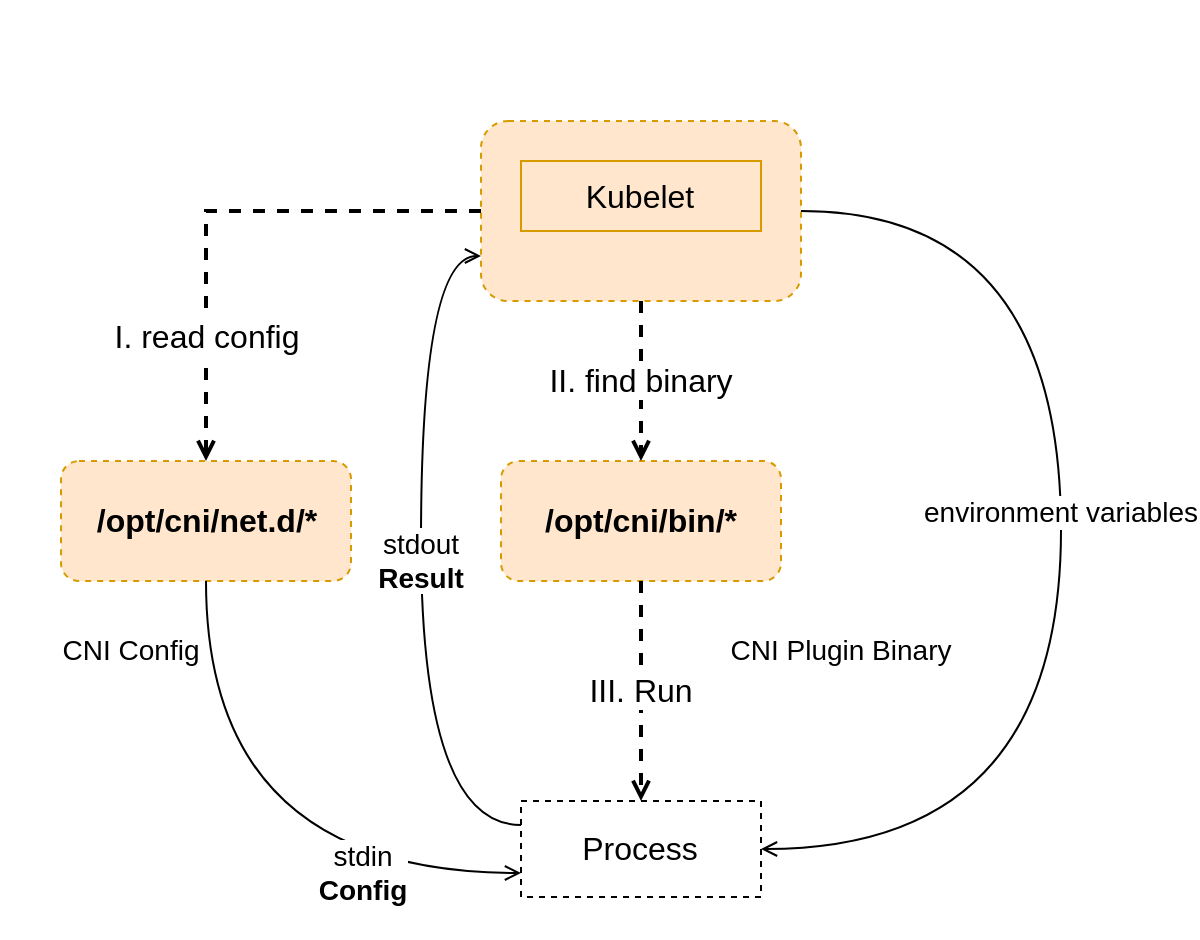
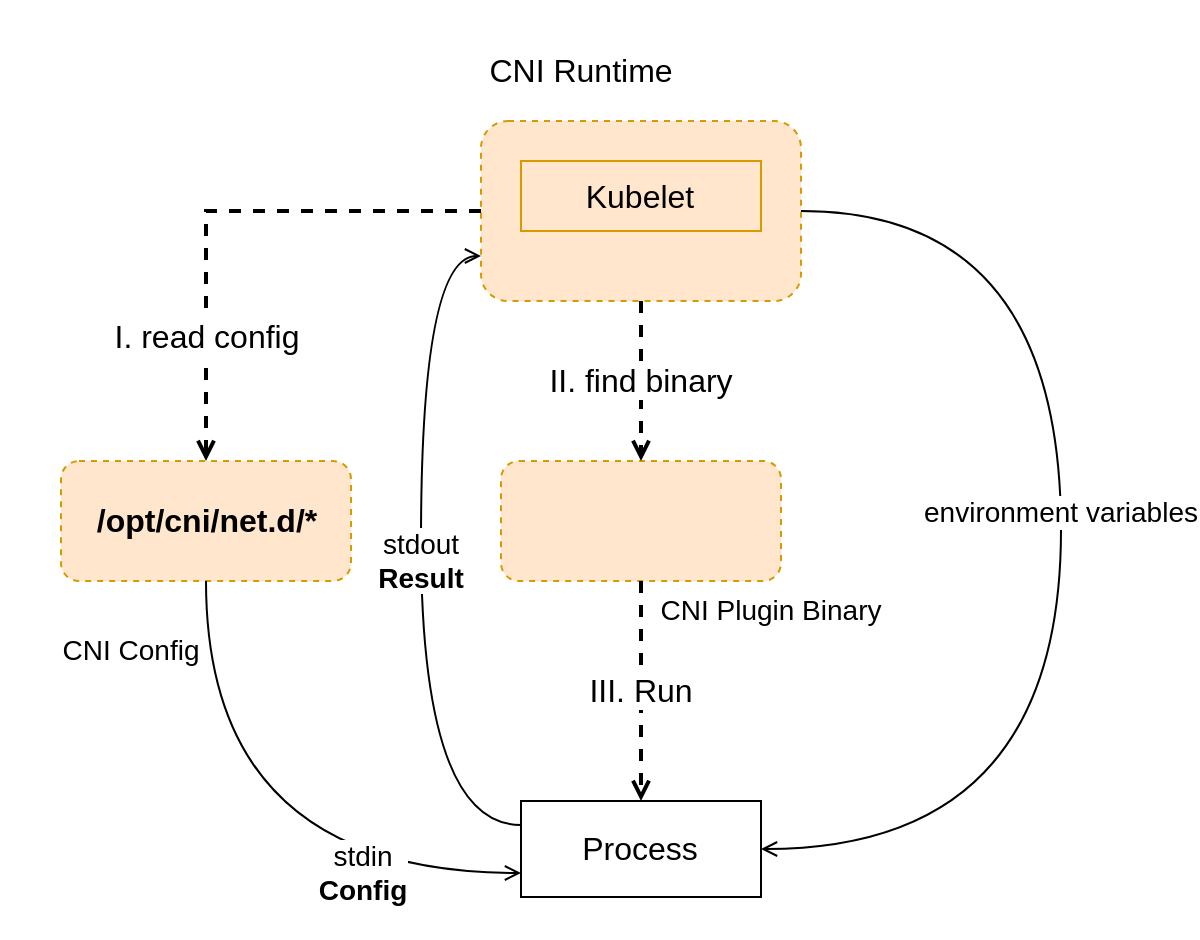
none -> (581, 71)
(641, 521) -> none
(841, 651) -> (771, 611)
(641, 849) -> (641, 849)
